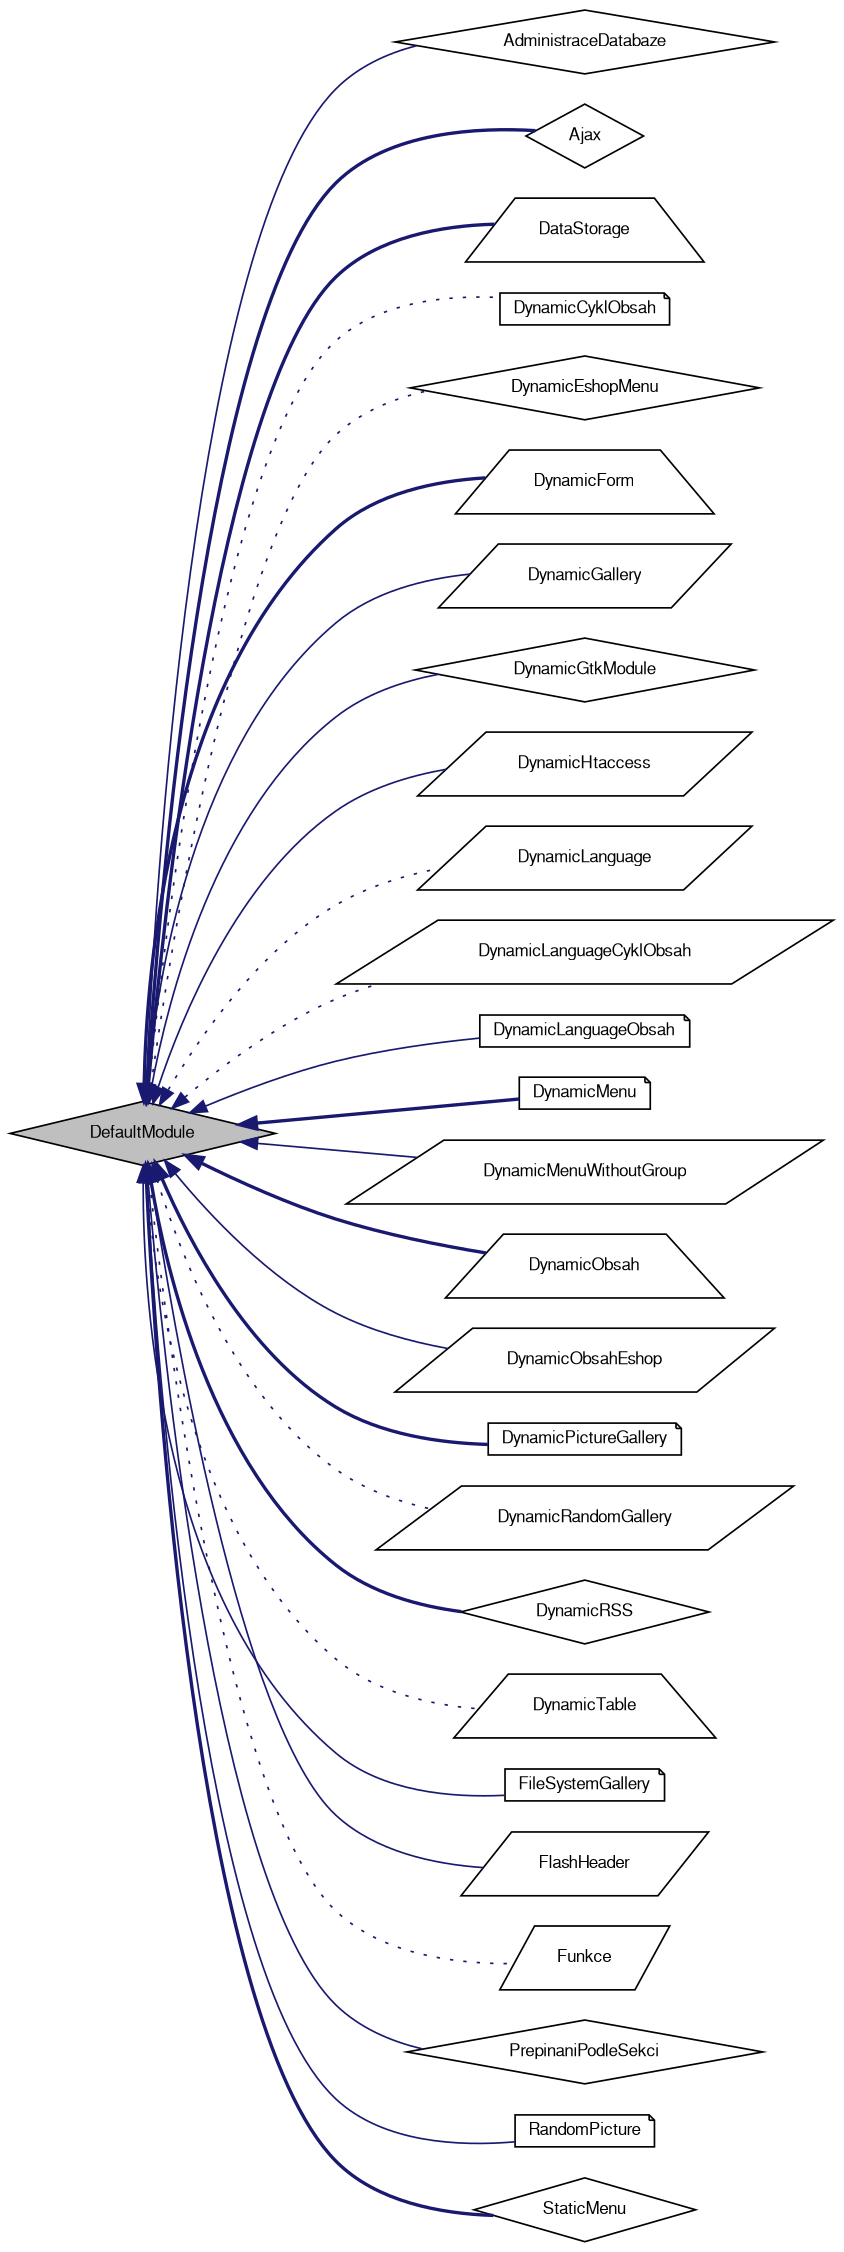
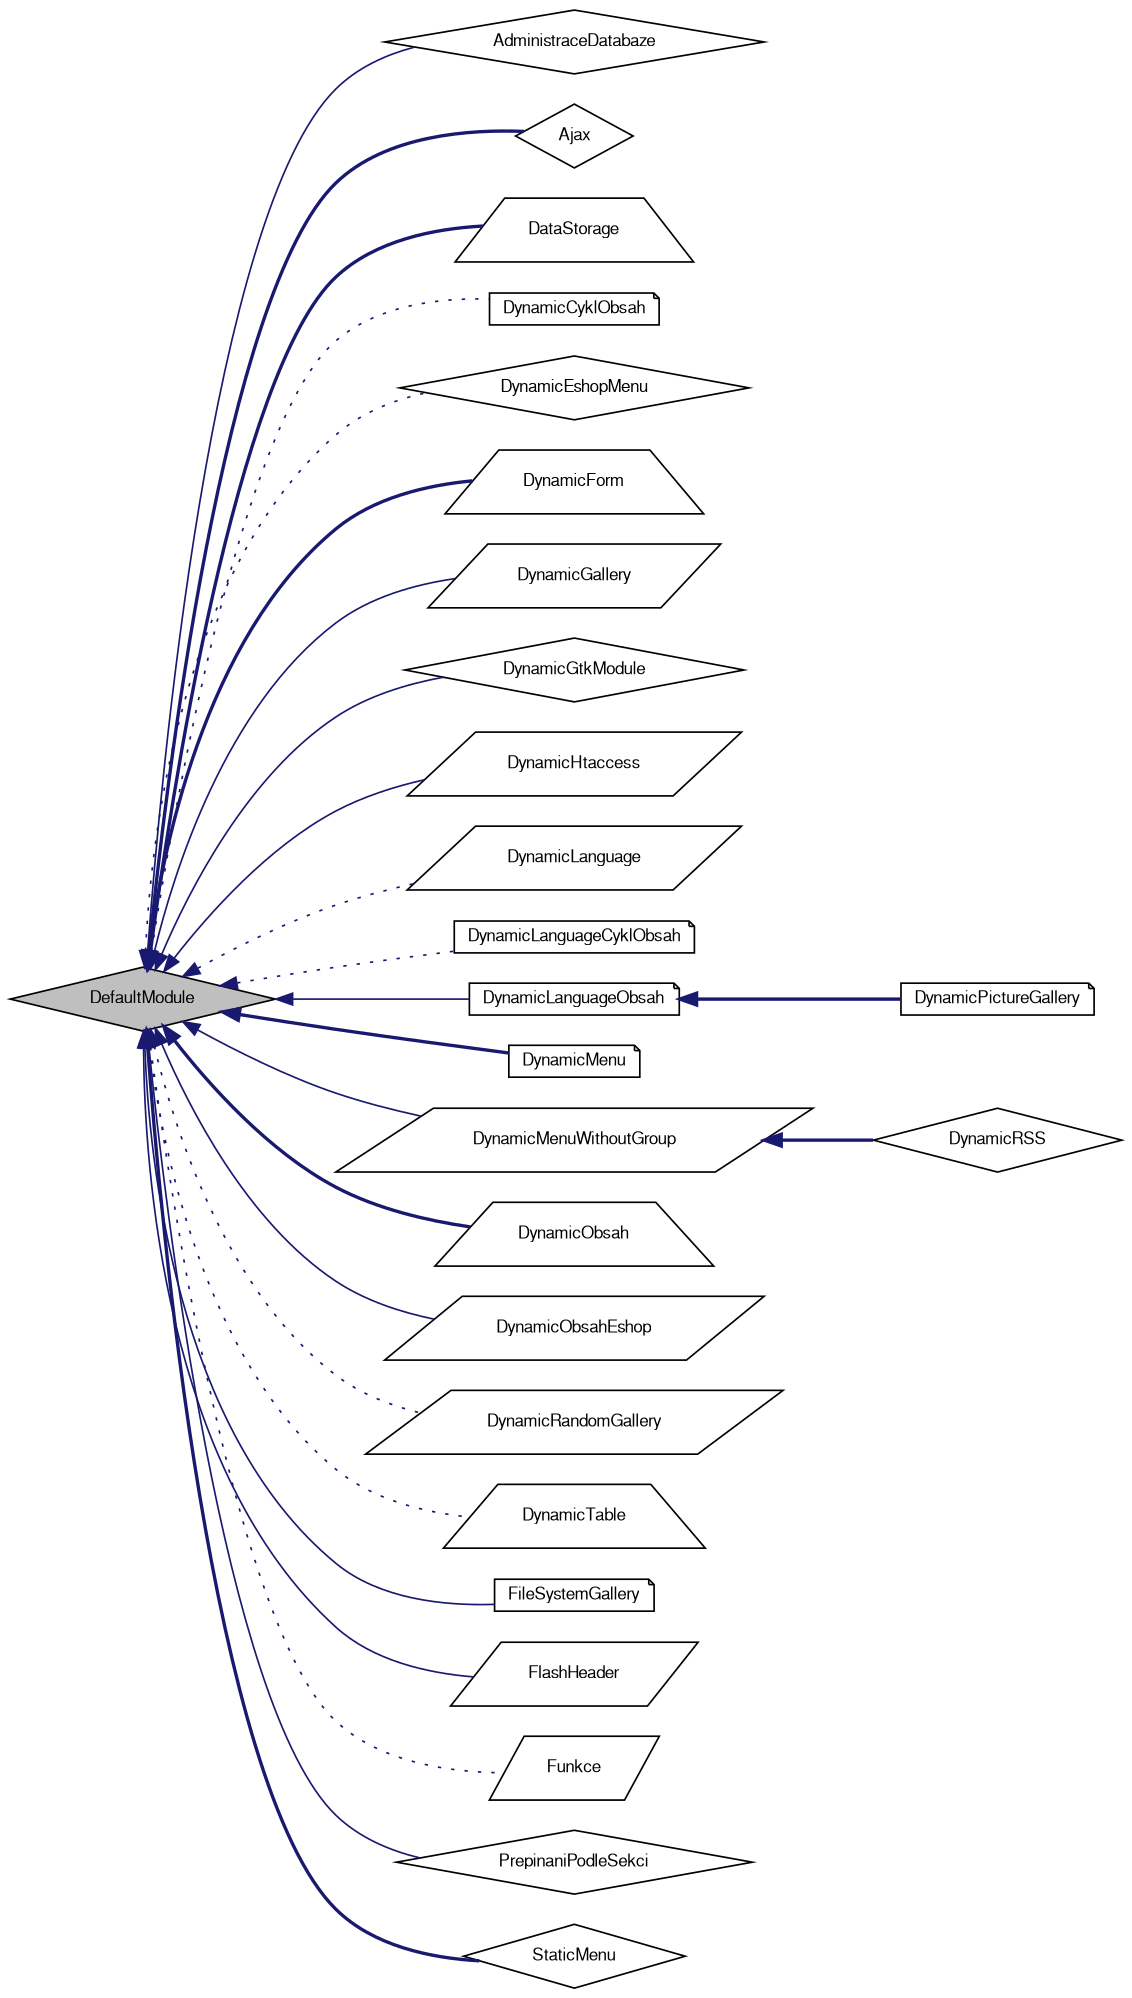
(585, 952) -> (574, 937)
(284, 1366) -> (799, 999)
(242, 1450) -> (827, 1140)
(585, 2131) -> none
